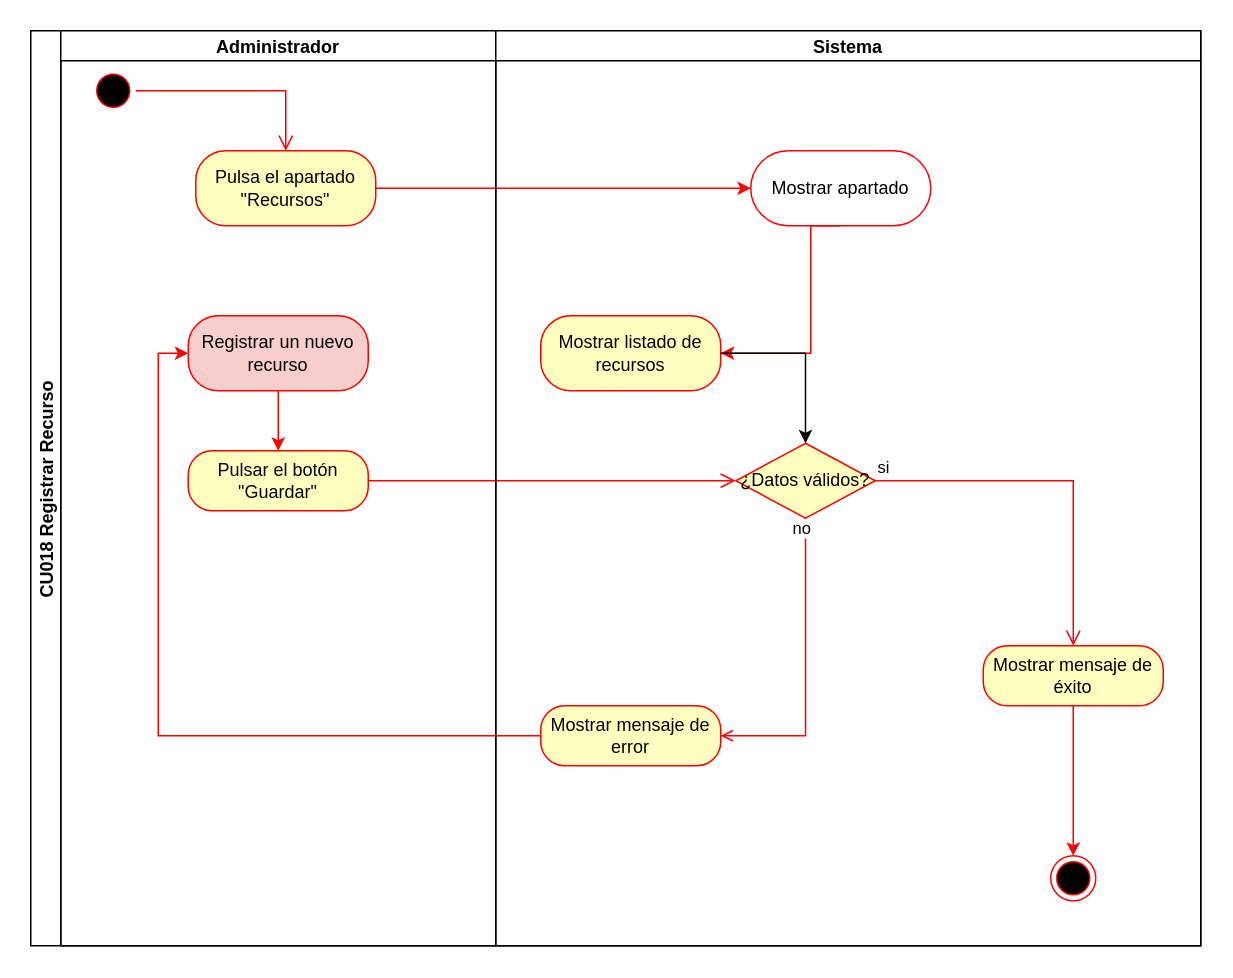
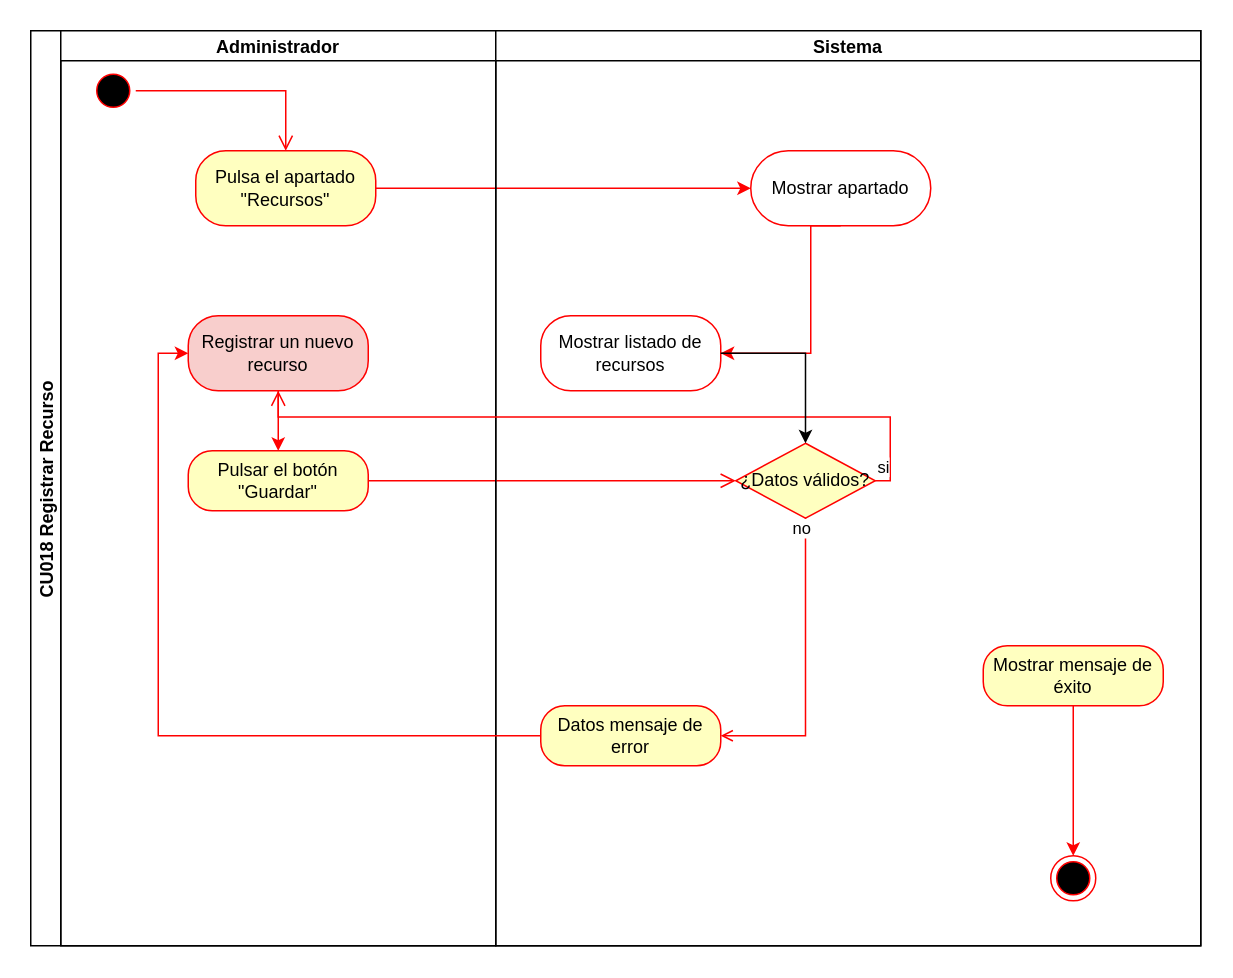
(631, 353) -> (631, 353)
(1060, 481) -> (619, 417)
(631, 736) -> (631, 736)
